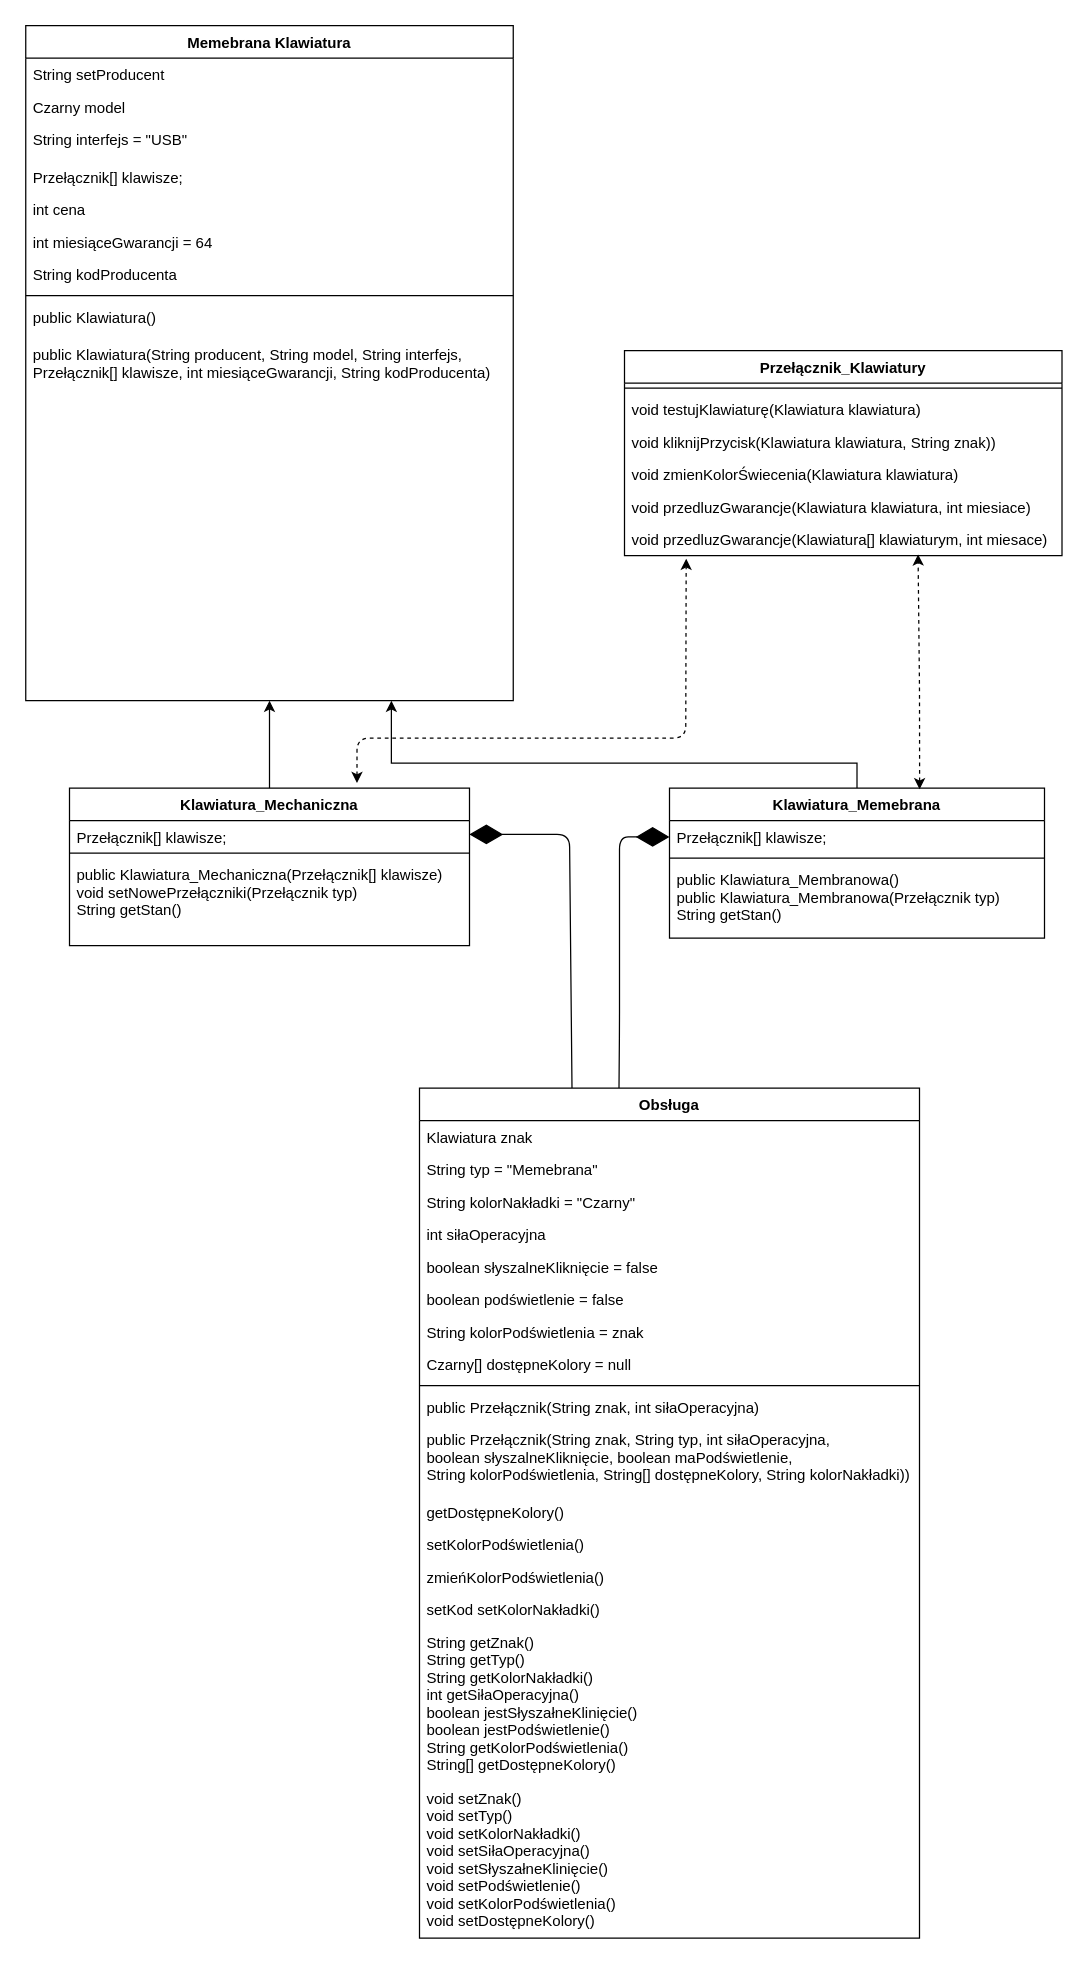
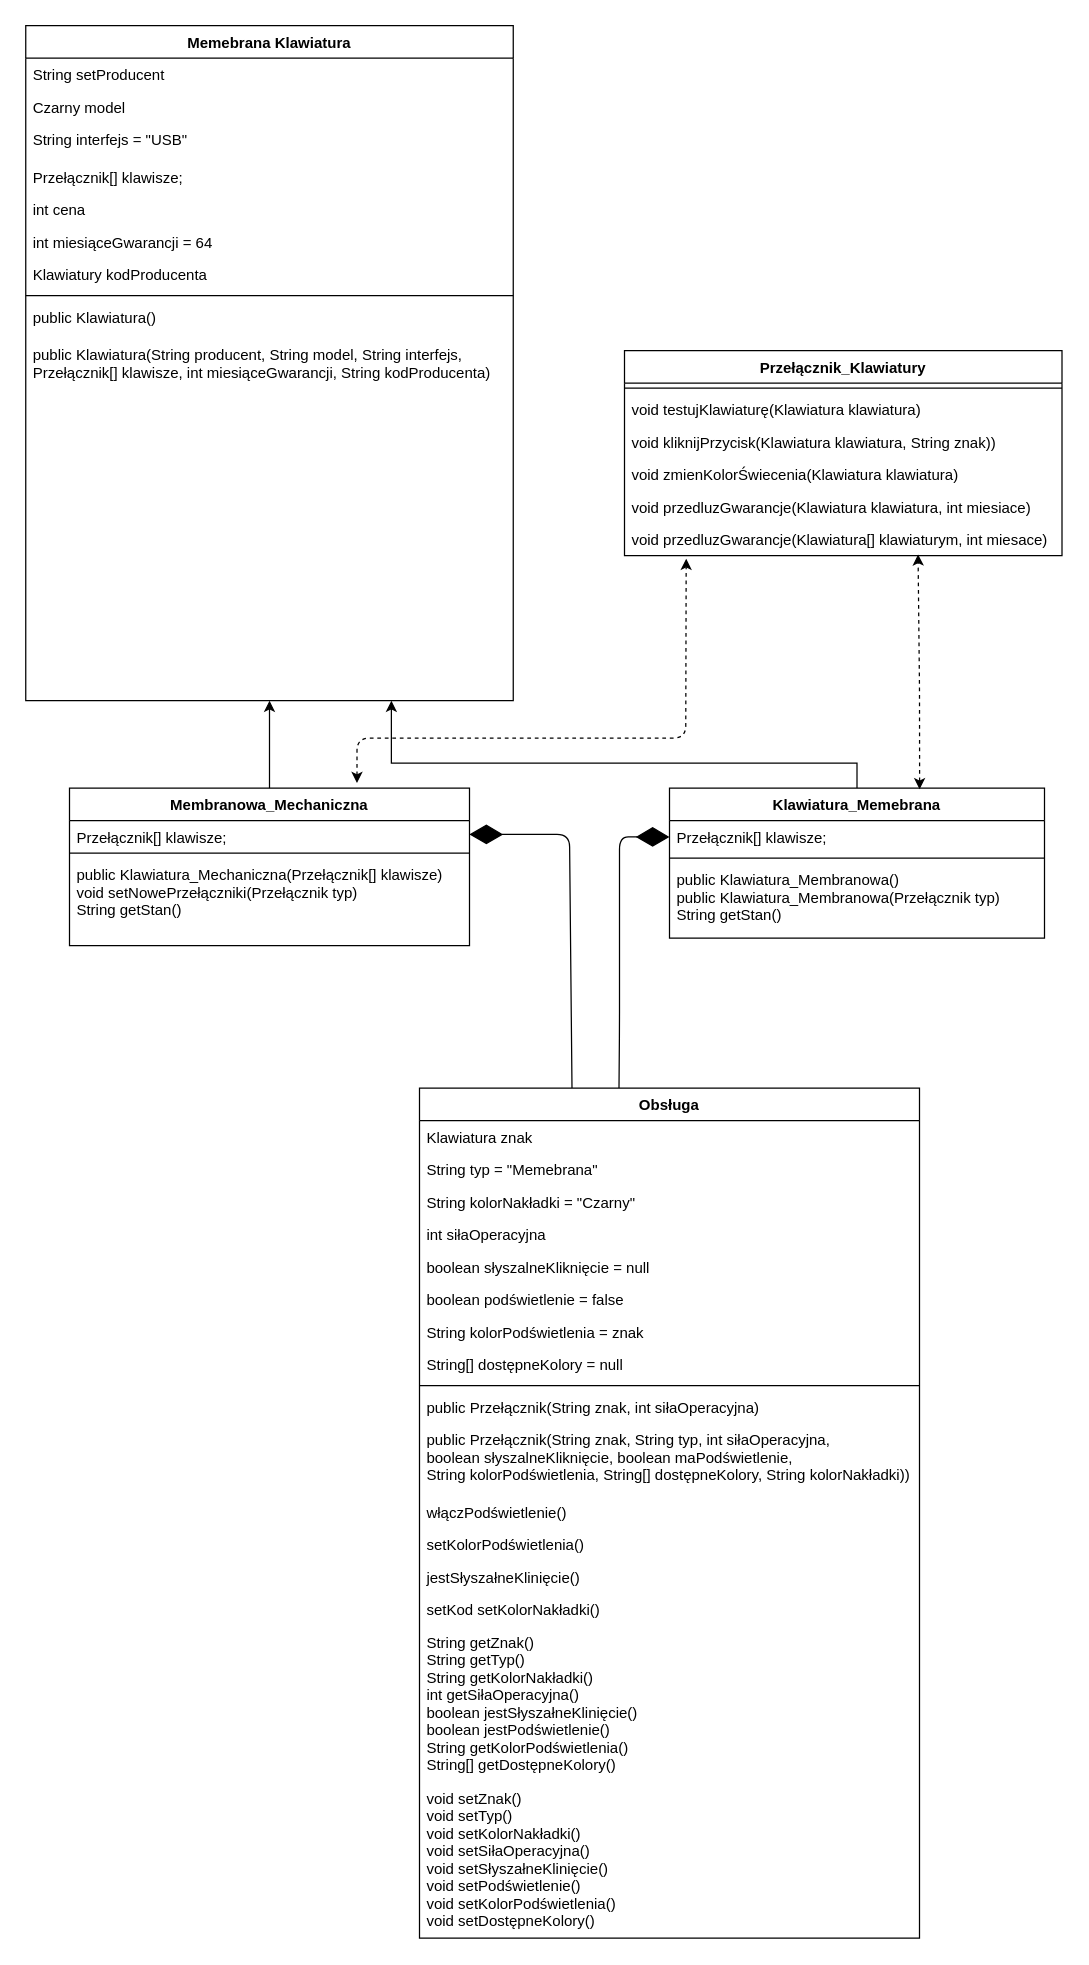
(113, 275) -> (127, 275)
(269, 805) -> (269, 805)
(554, 1268) -> (548, 1268)
(541, 1365) -> (539, 1365)
(504, 1513) -> (504, 1513)
(522, 1578) -> (519, 1578)
